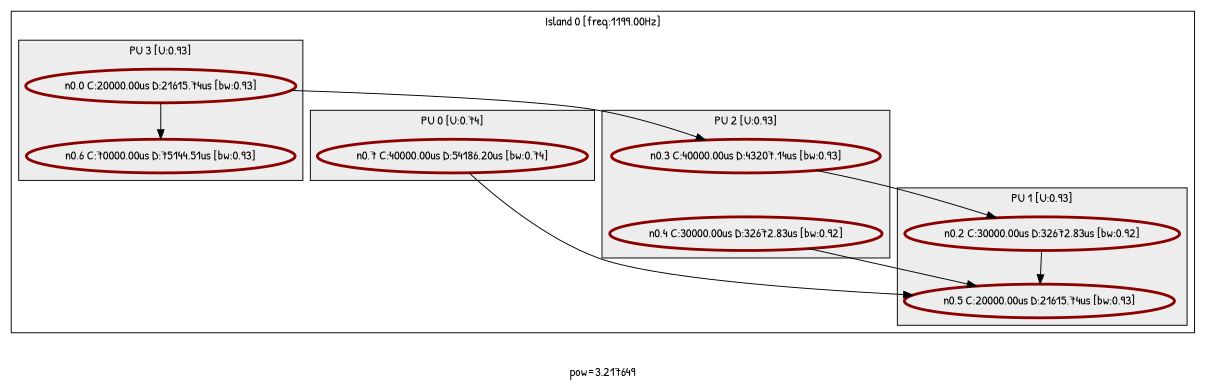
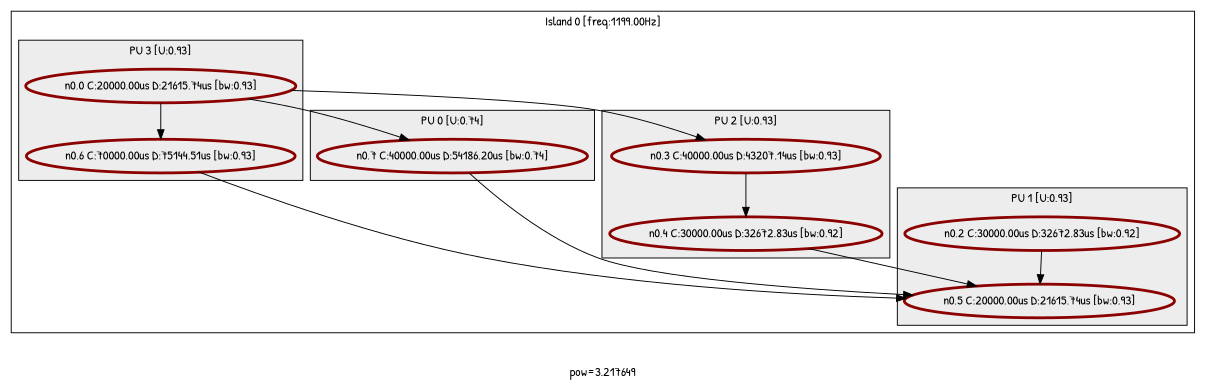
none -> (332, 117)
(915, 194) -> (746, 190)
none -> (542, 268)
